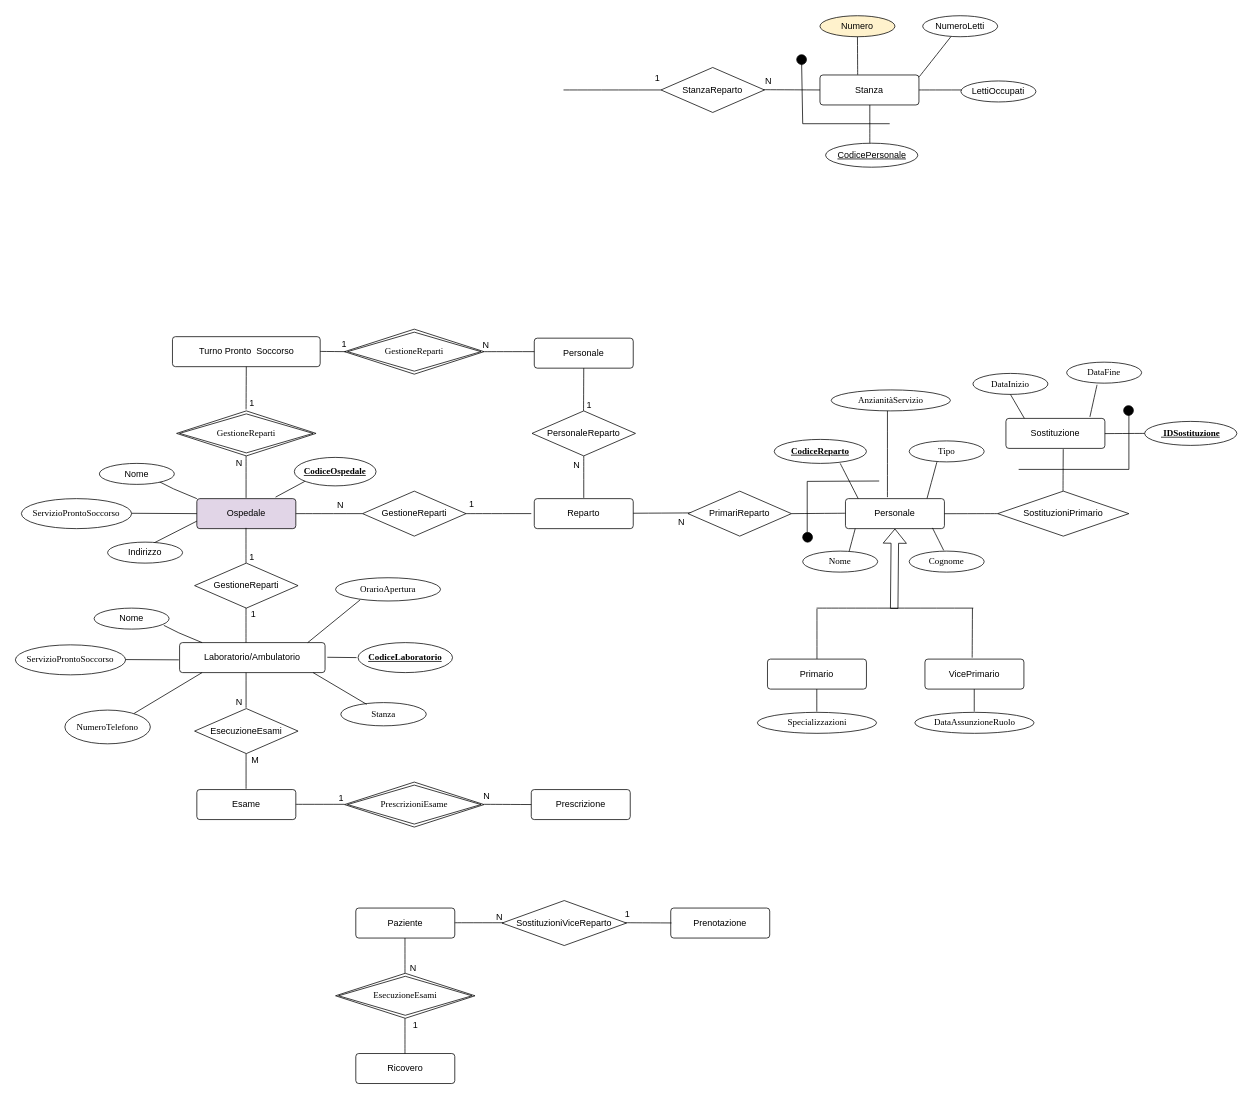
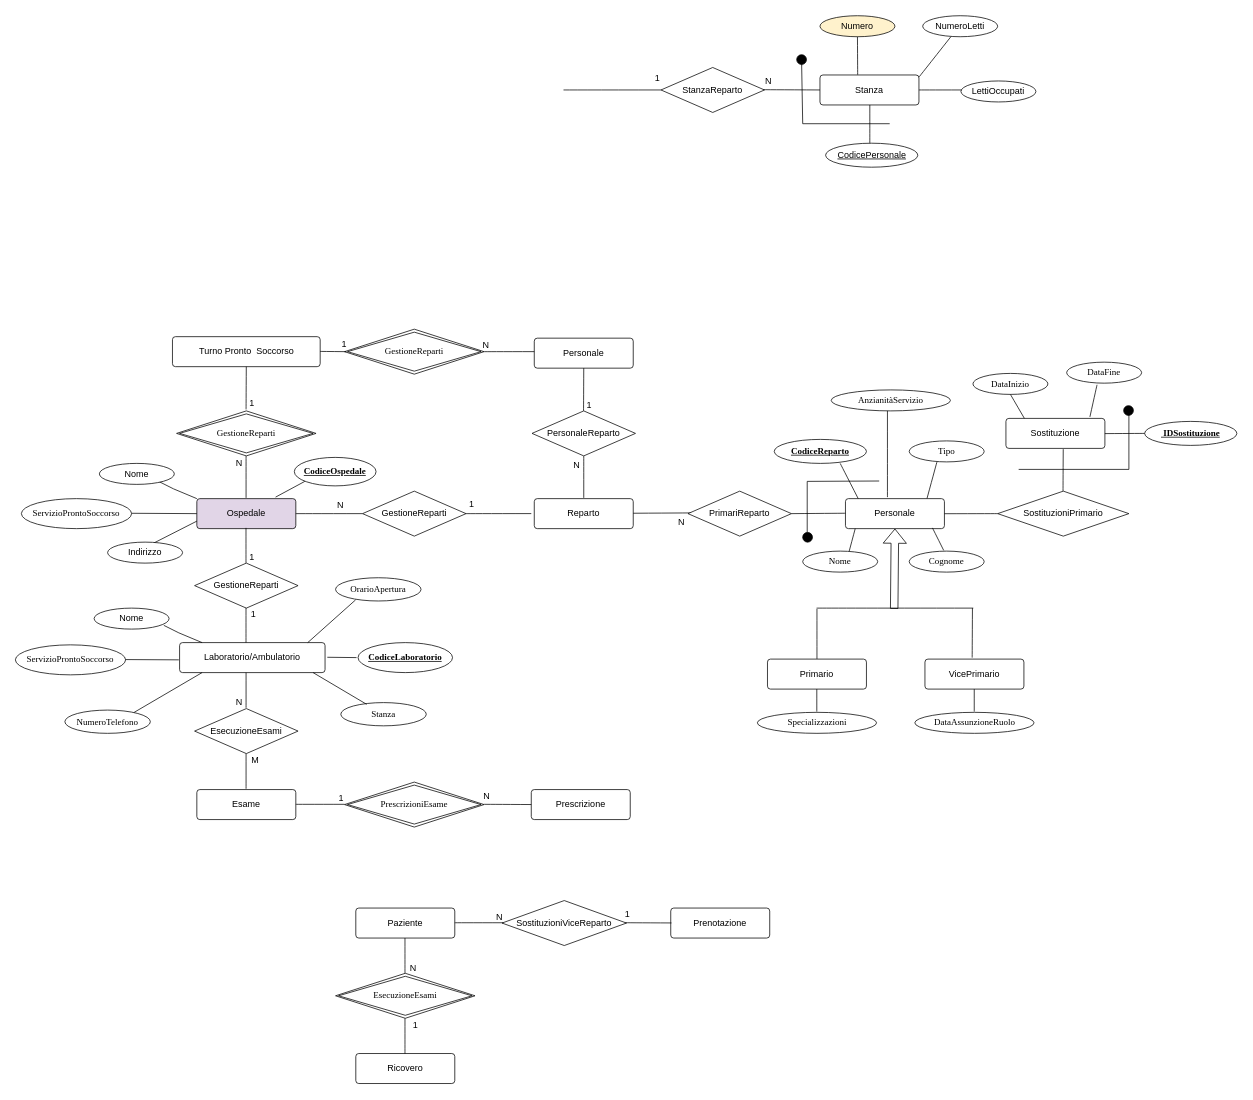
(388, 589) -> (378, 589)
(108, 727) -> (108, 722)
